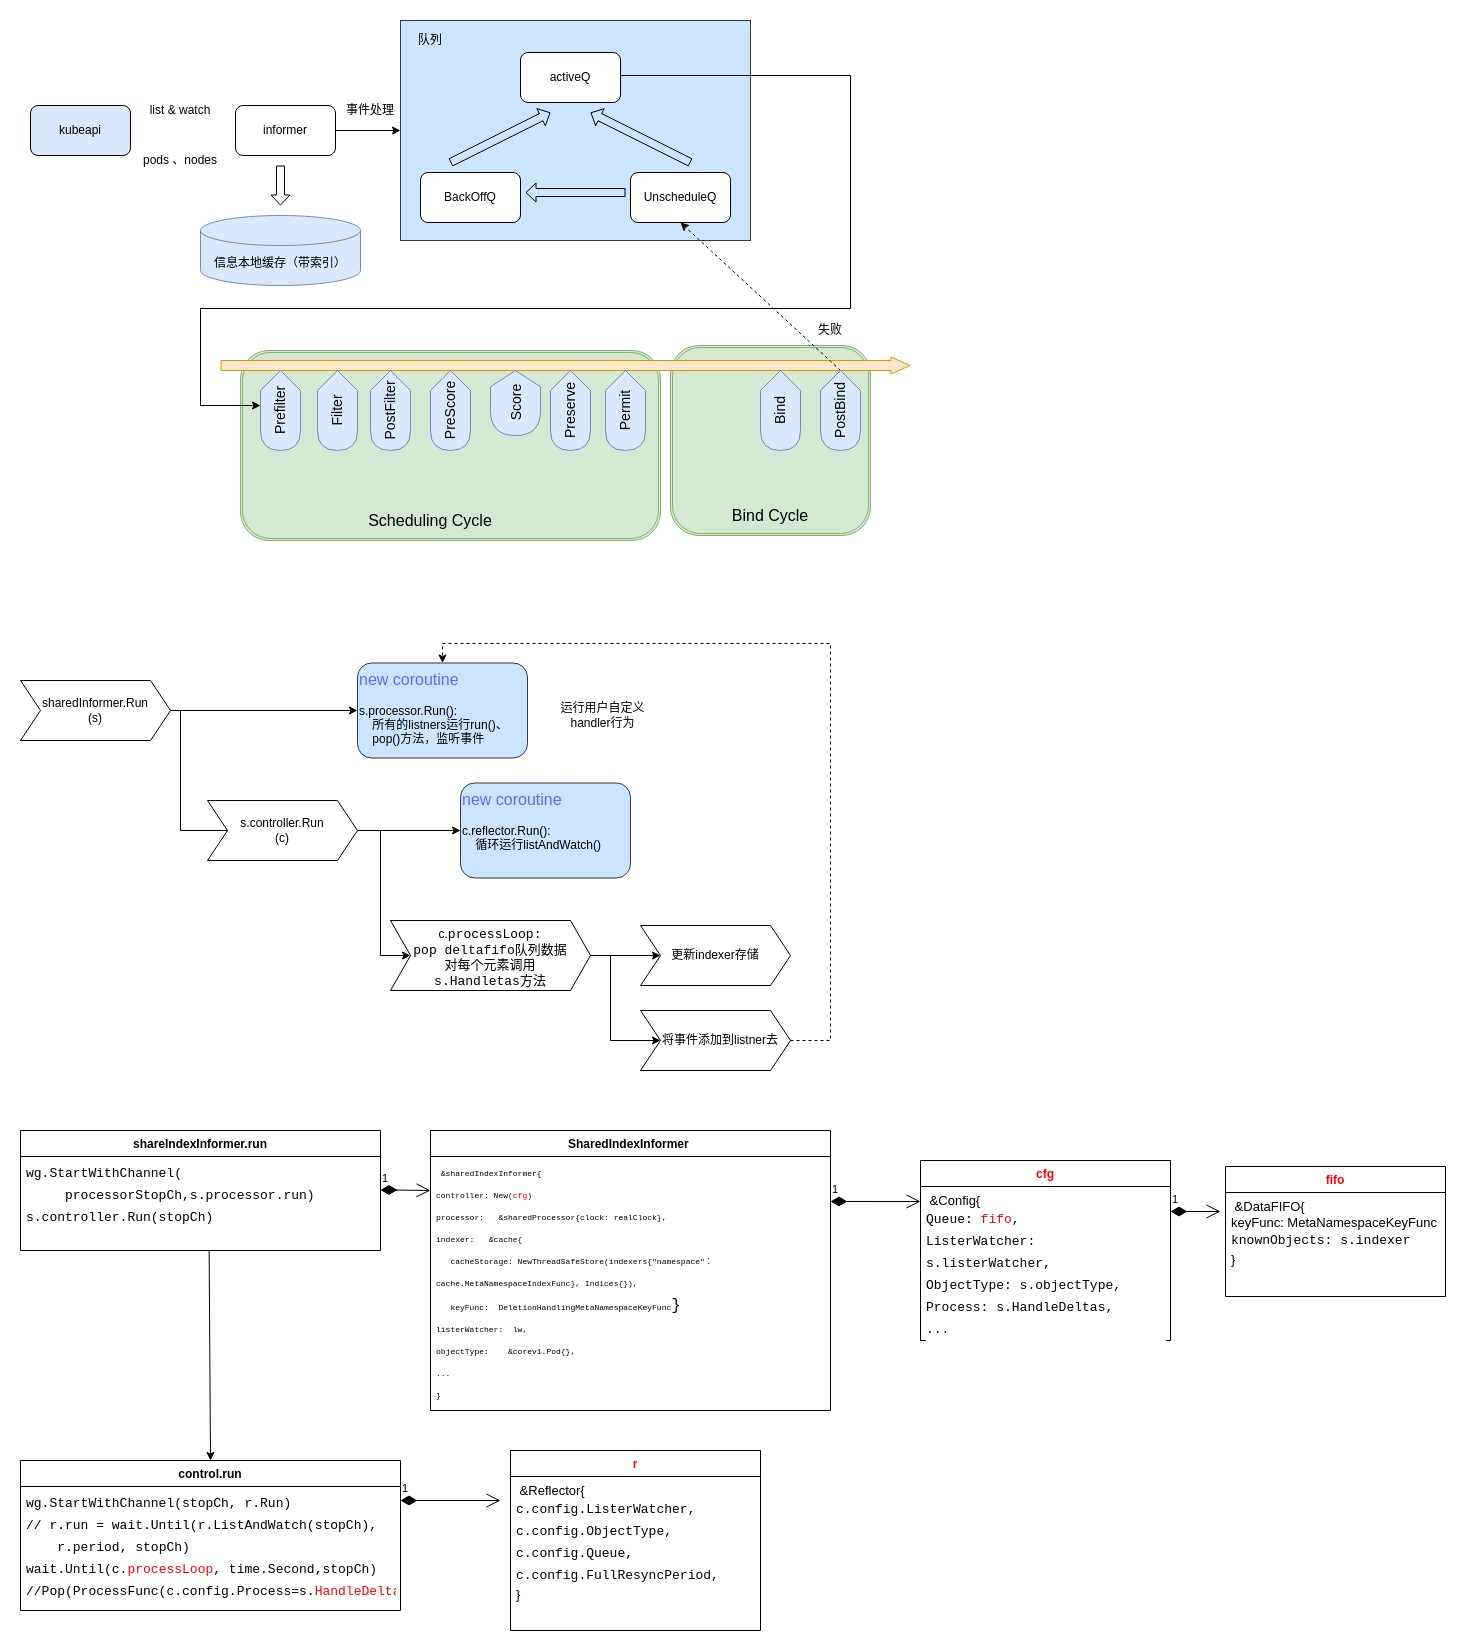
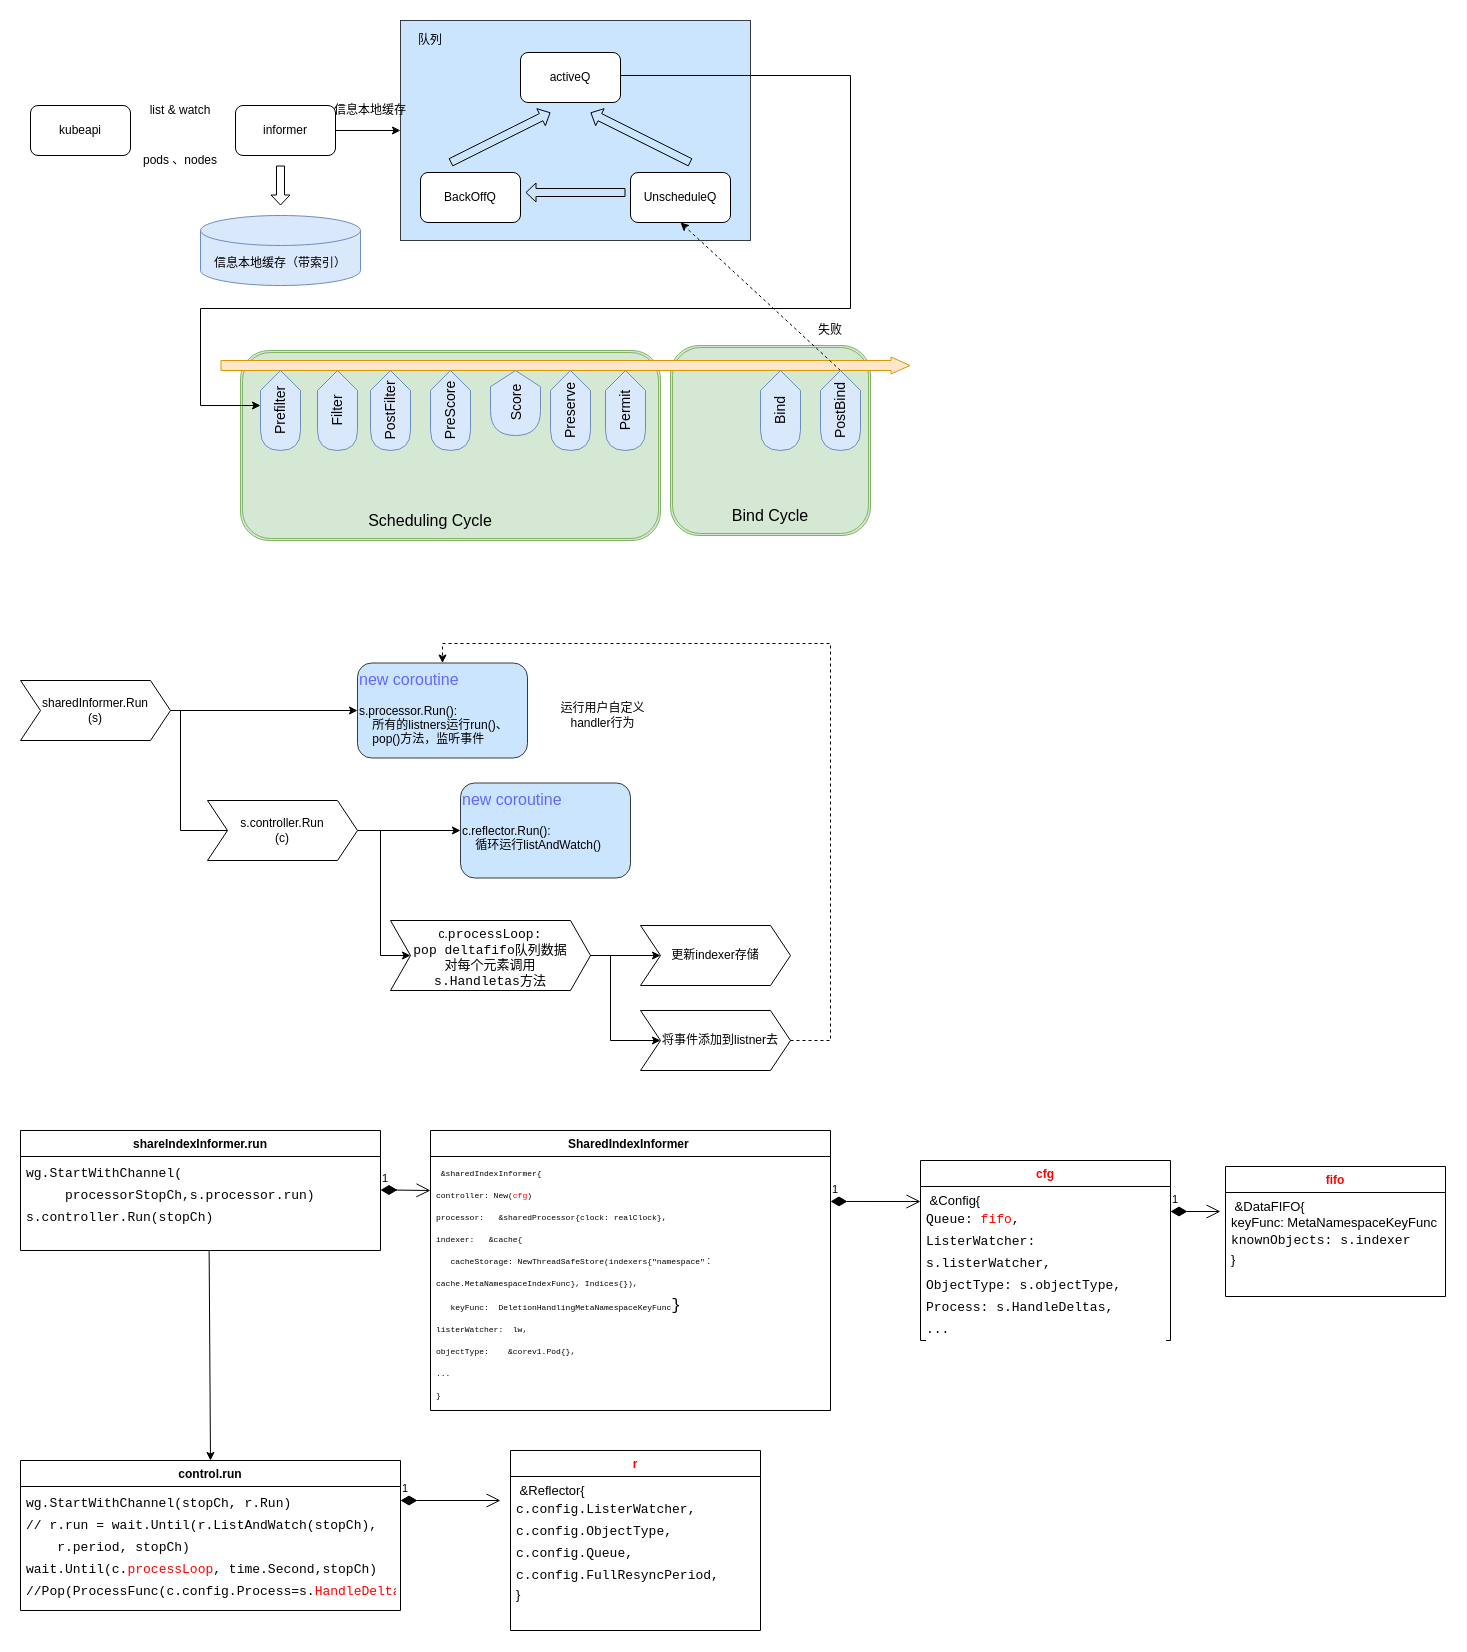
(371, 111) -> (371, 111)
(81, 131) -> (81, 131)
